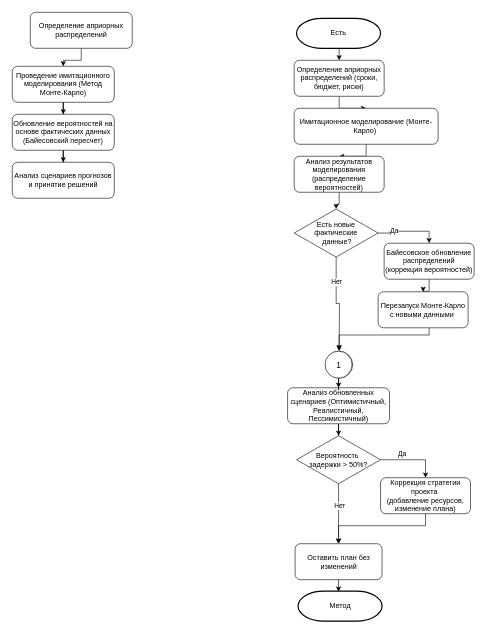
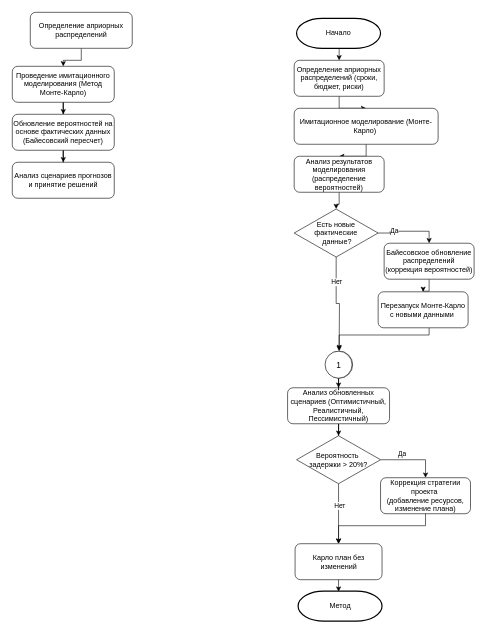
(339, 33) -> (339, 33)
(339, 460) -> (339, 460)
(339, 562) -> (339, 562)
